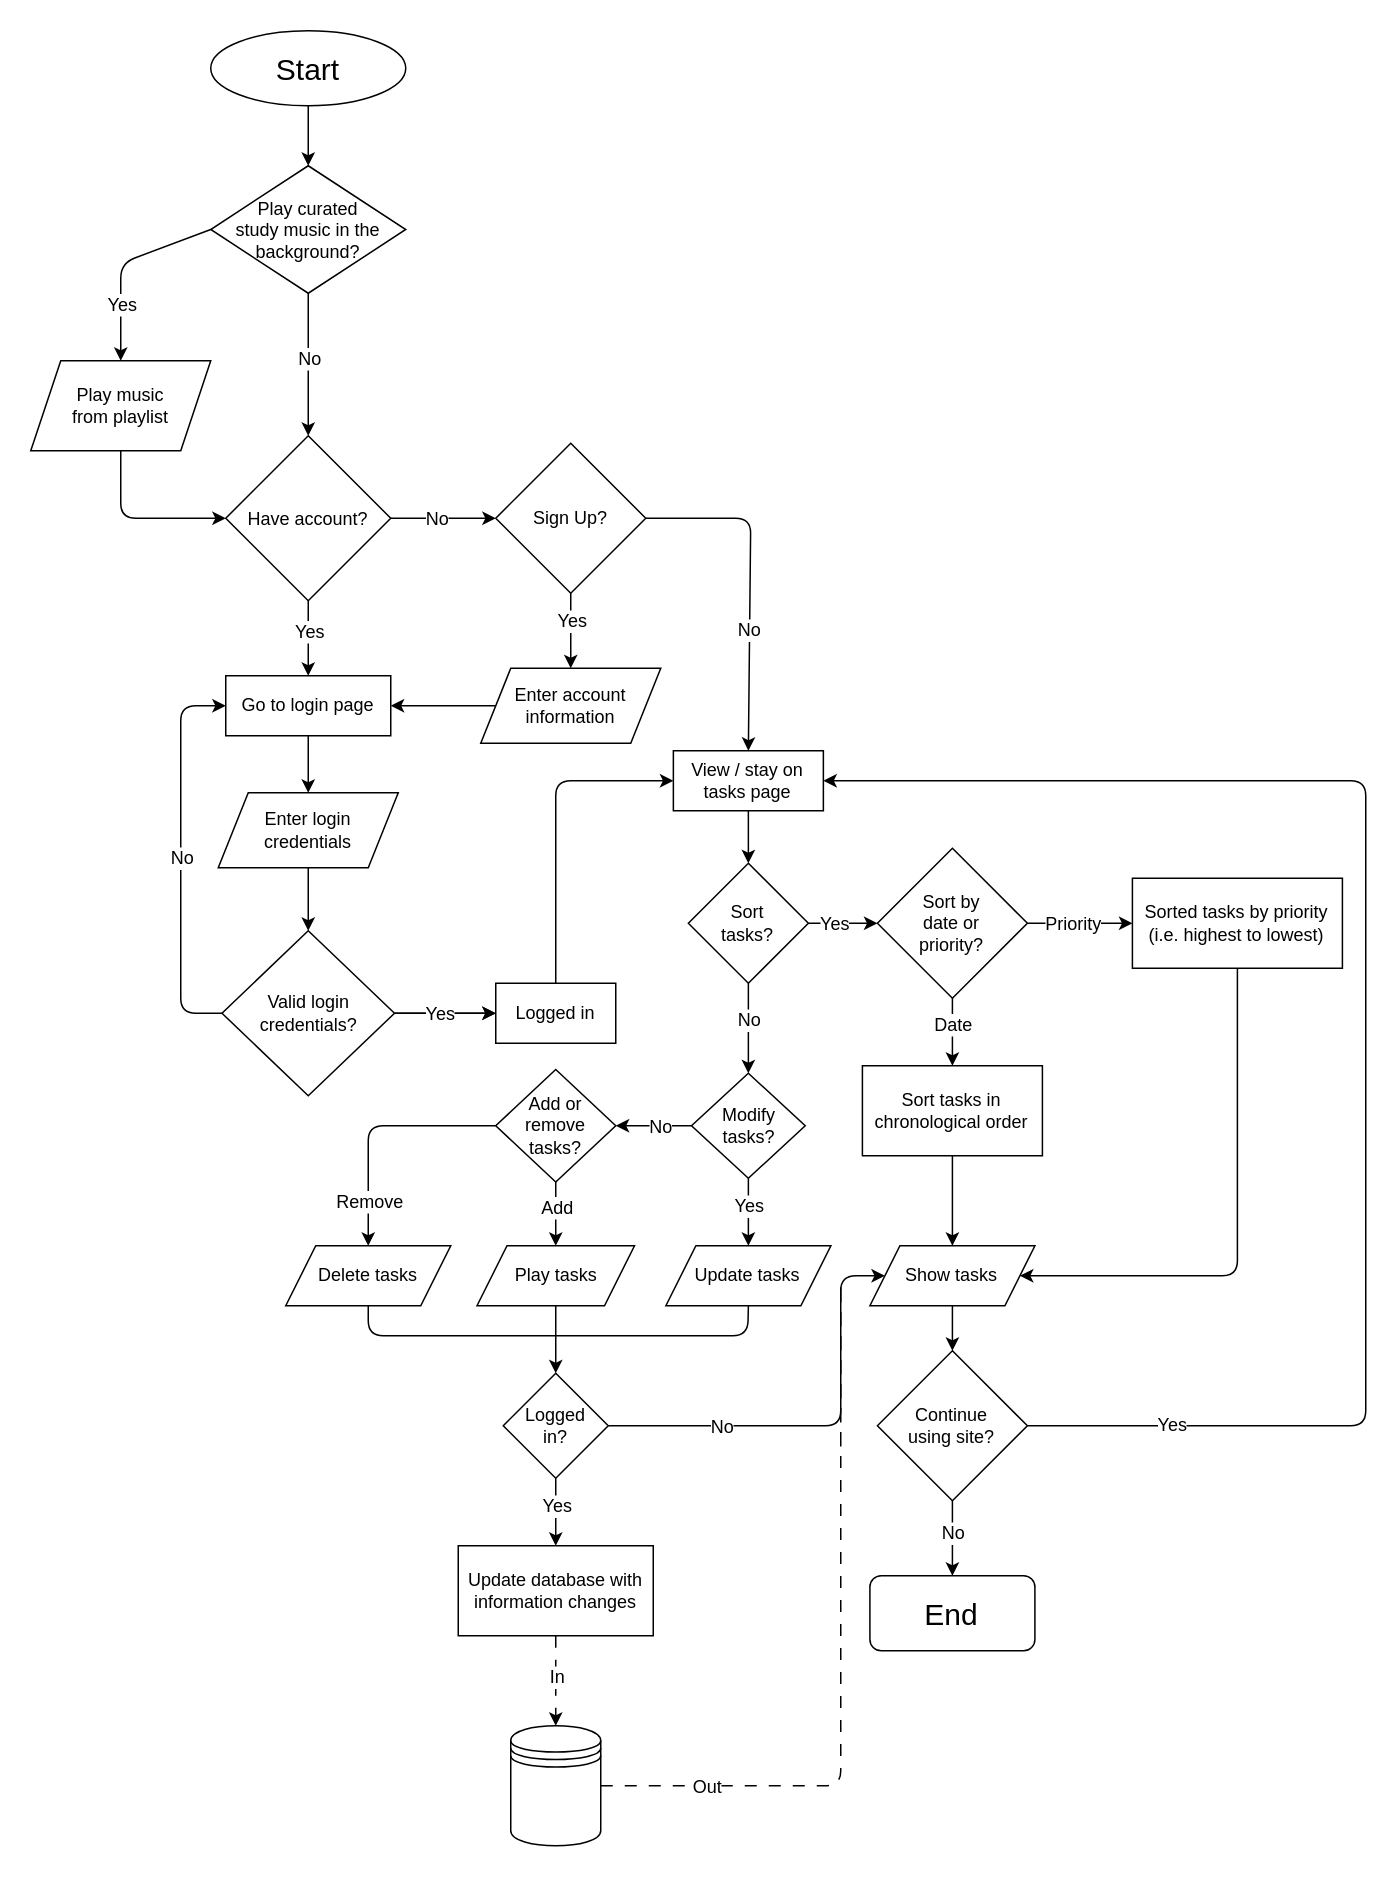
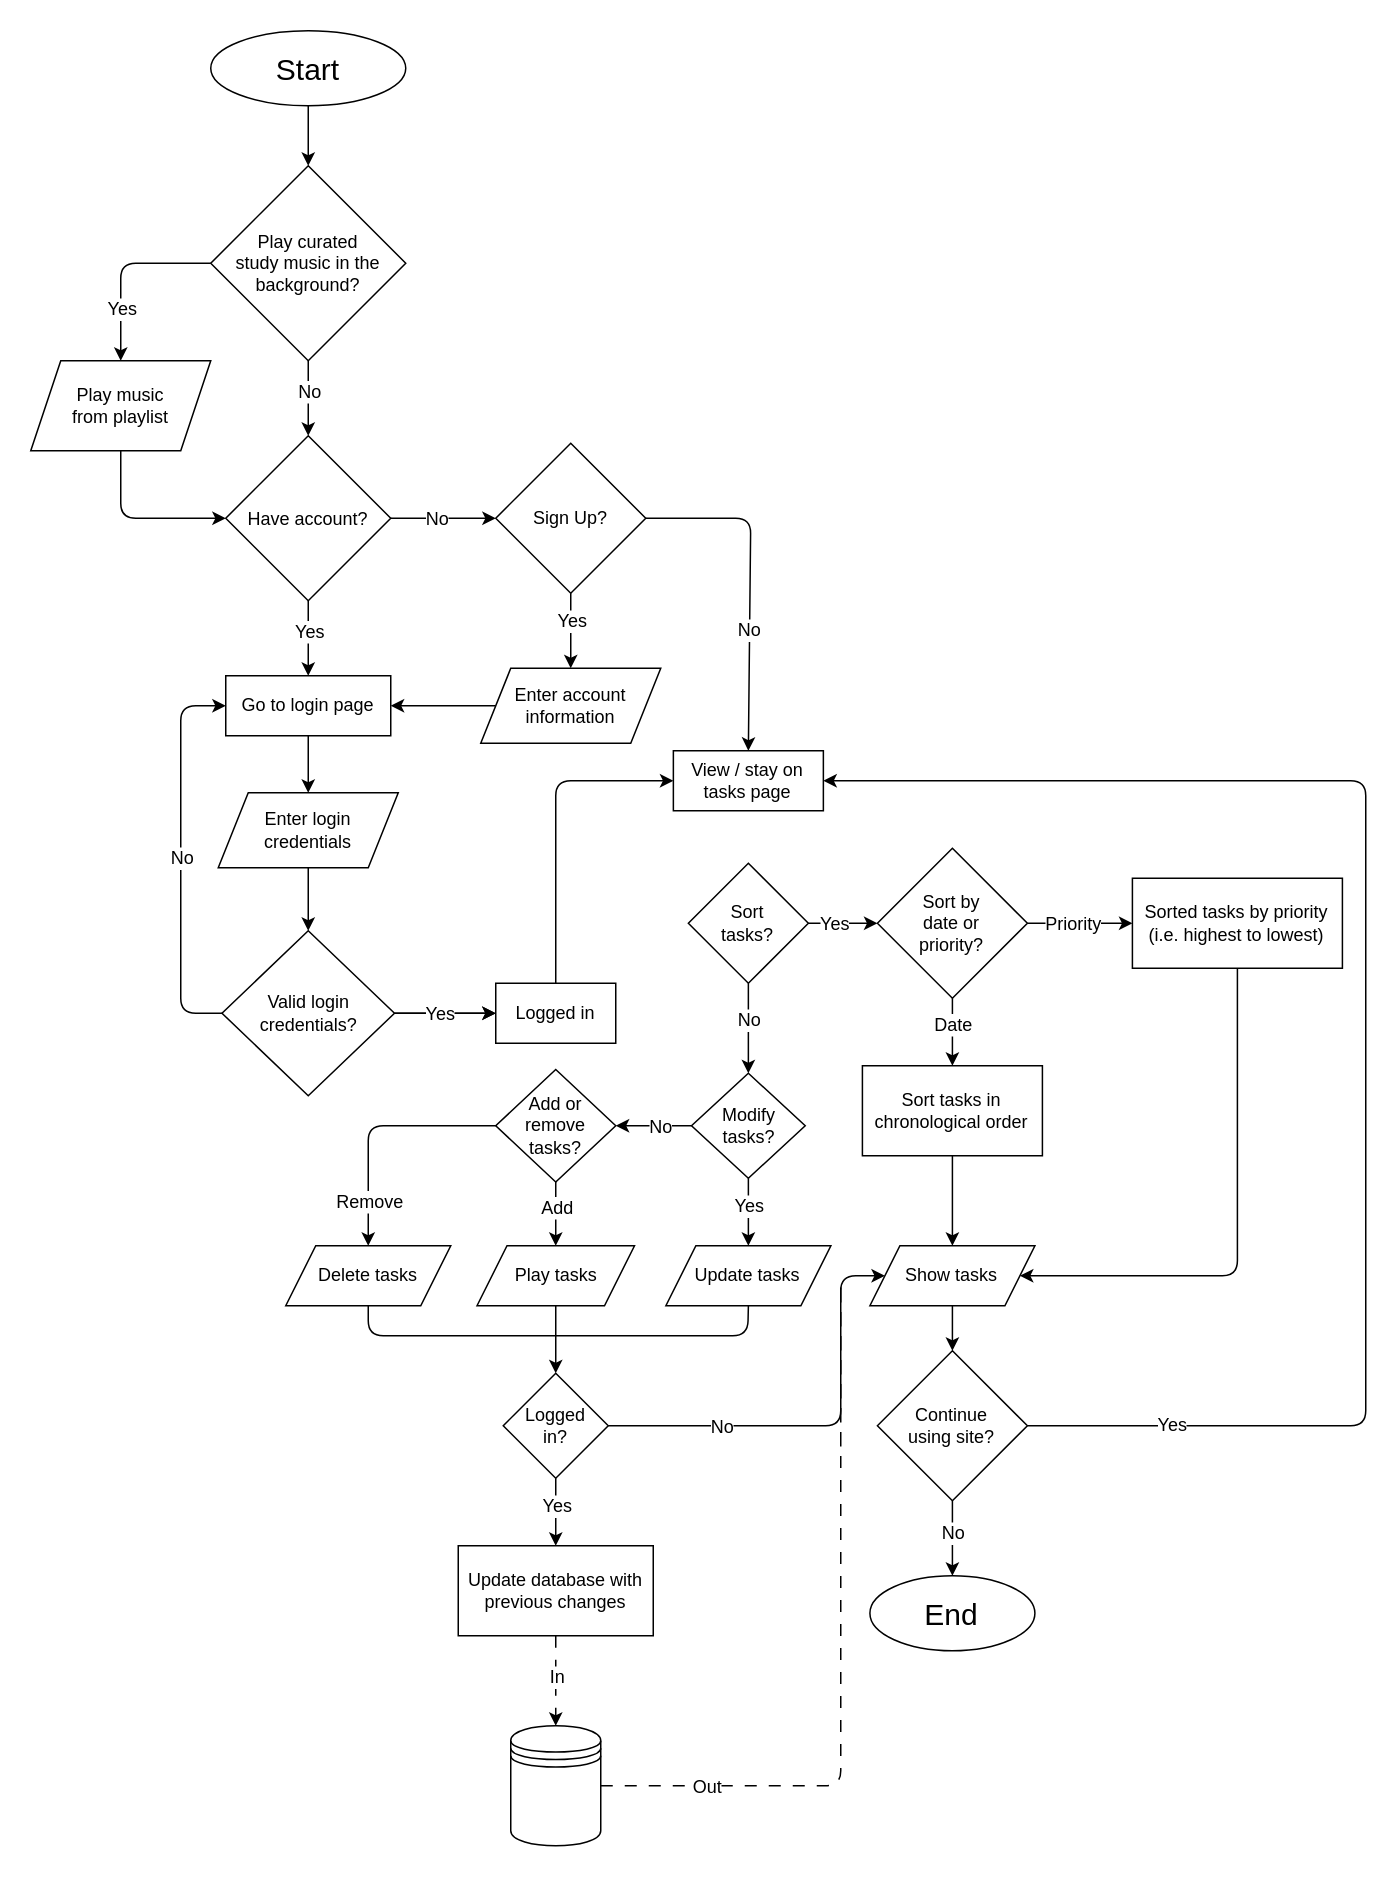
(308, 230) -> (308, 263)
(748, 832) -> none
(556, 1591) -> (556, 1591)
(952, 1613) -> (952, 1613)
